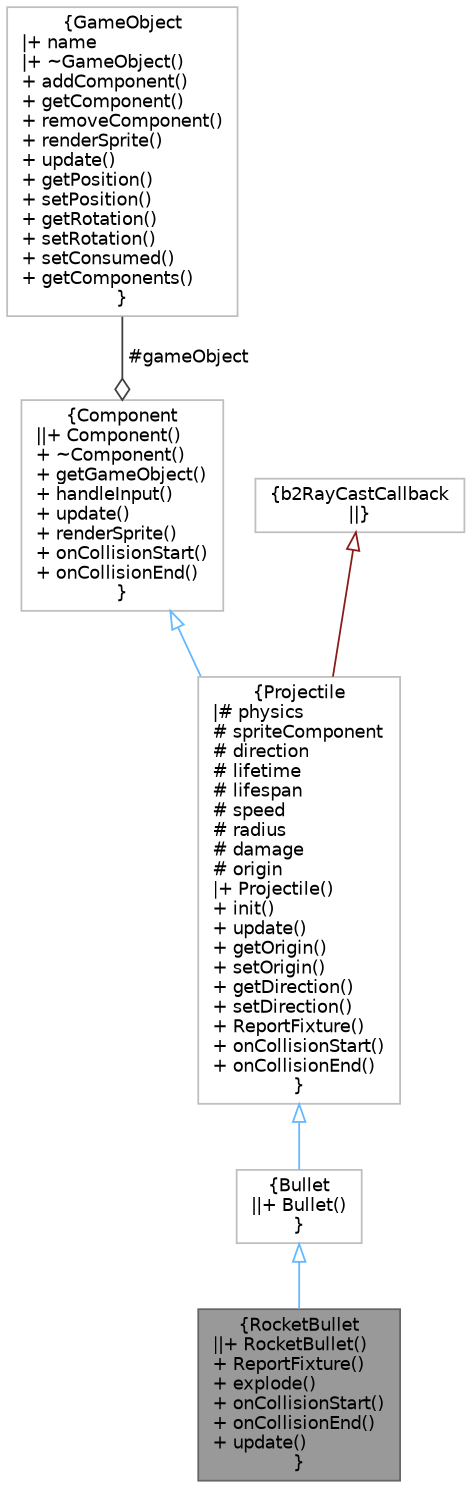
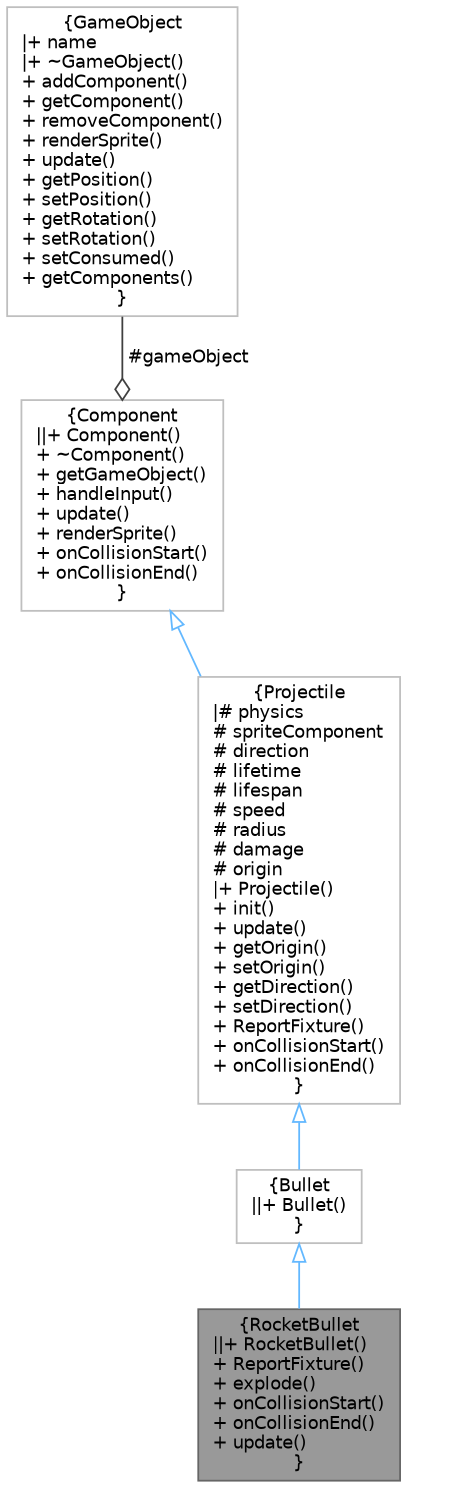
(360, 505) -> none
